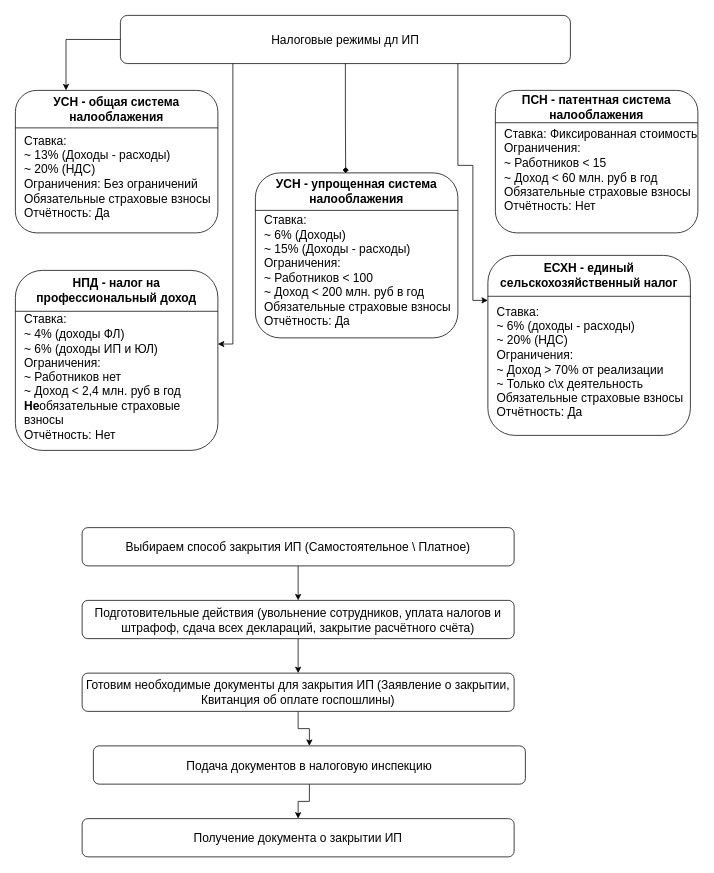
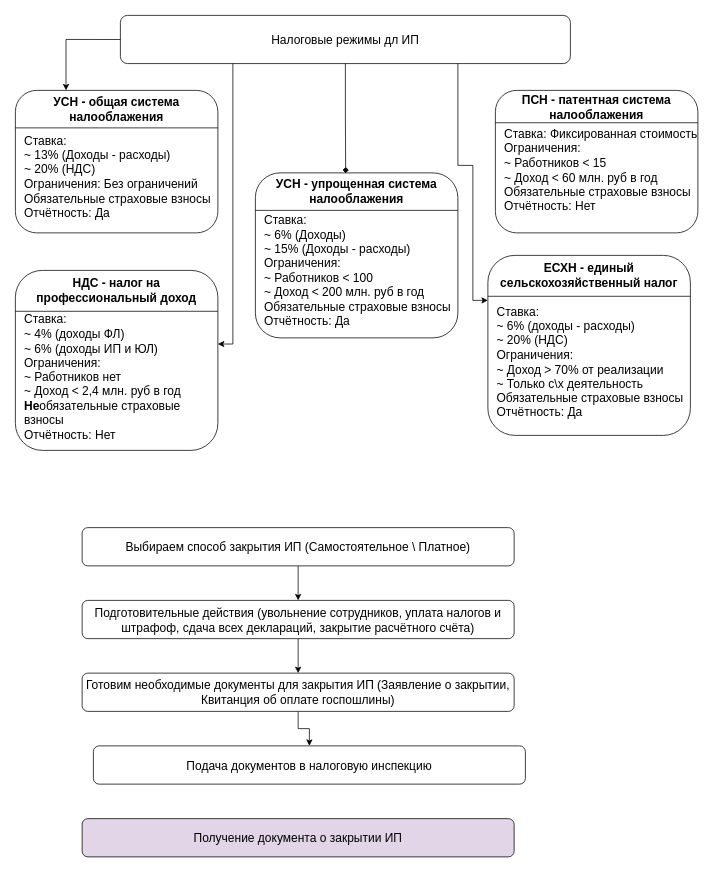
(117, 291) -> (117, 291)
(306, 801) -> none
(298, 838) -> (298, 838)
